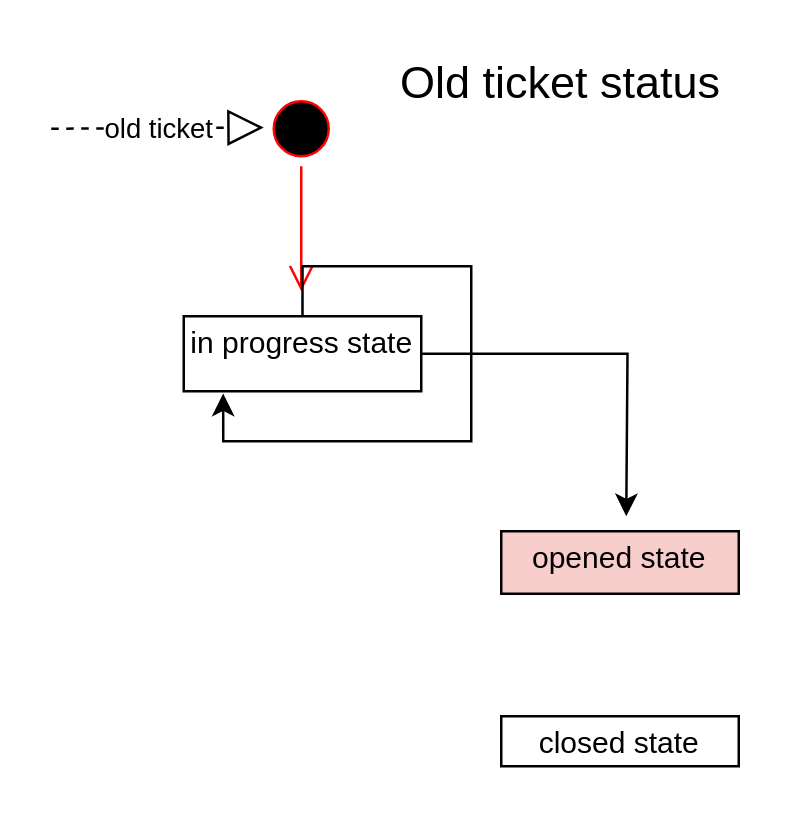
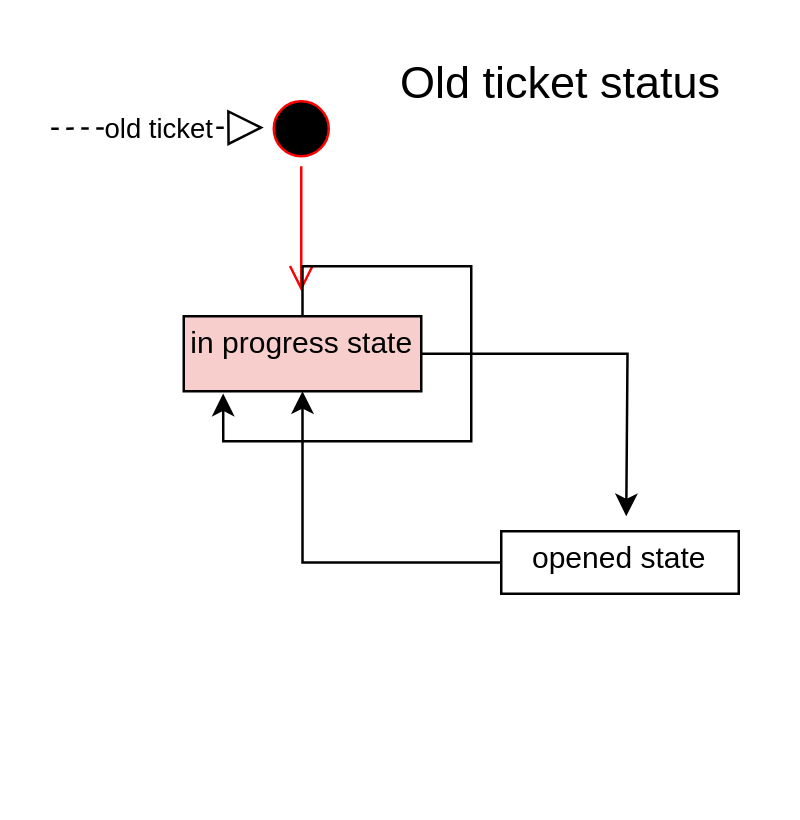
(303, 354) -> (303, 354)
none -> (344, 563)
(620, 563) -> (620, 563)
(620, 741) -> none
